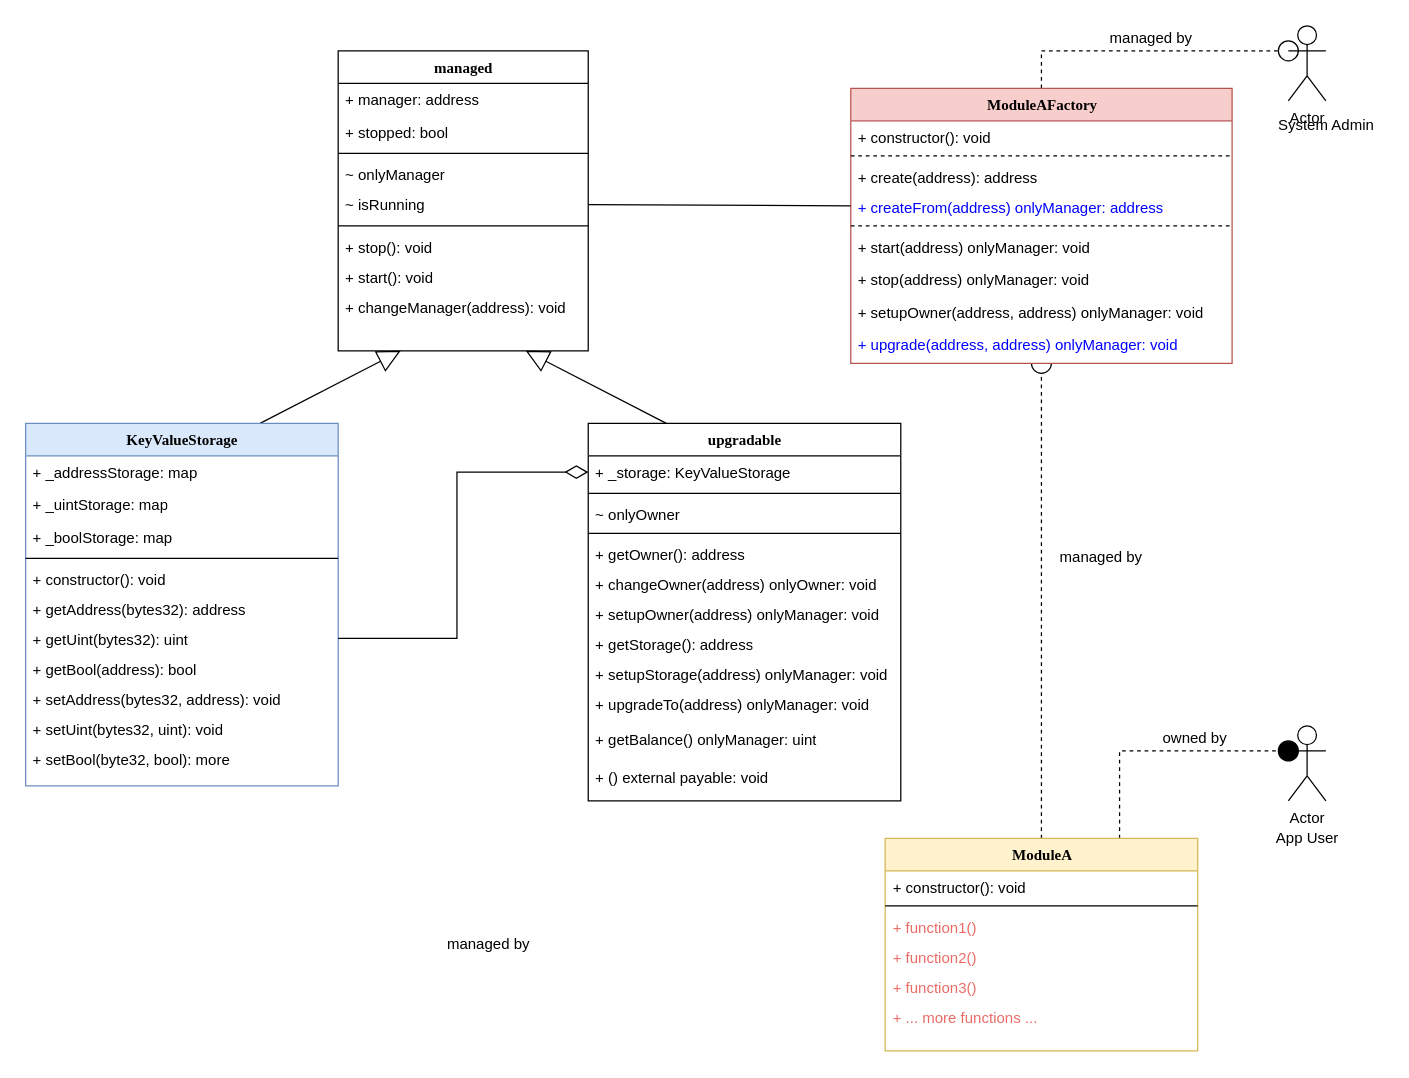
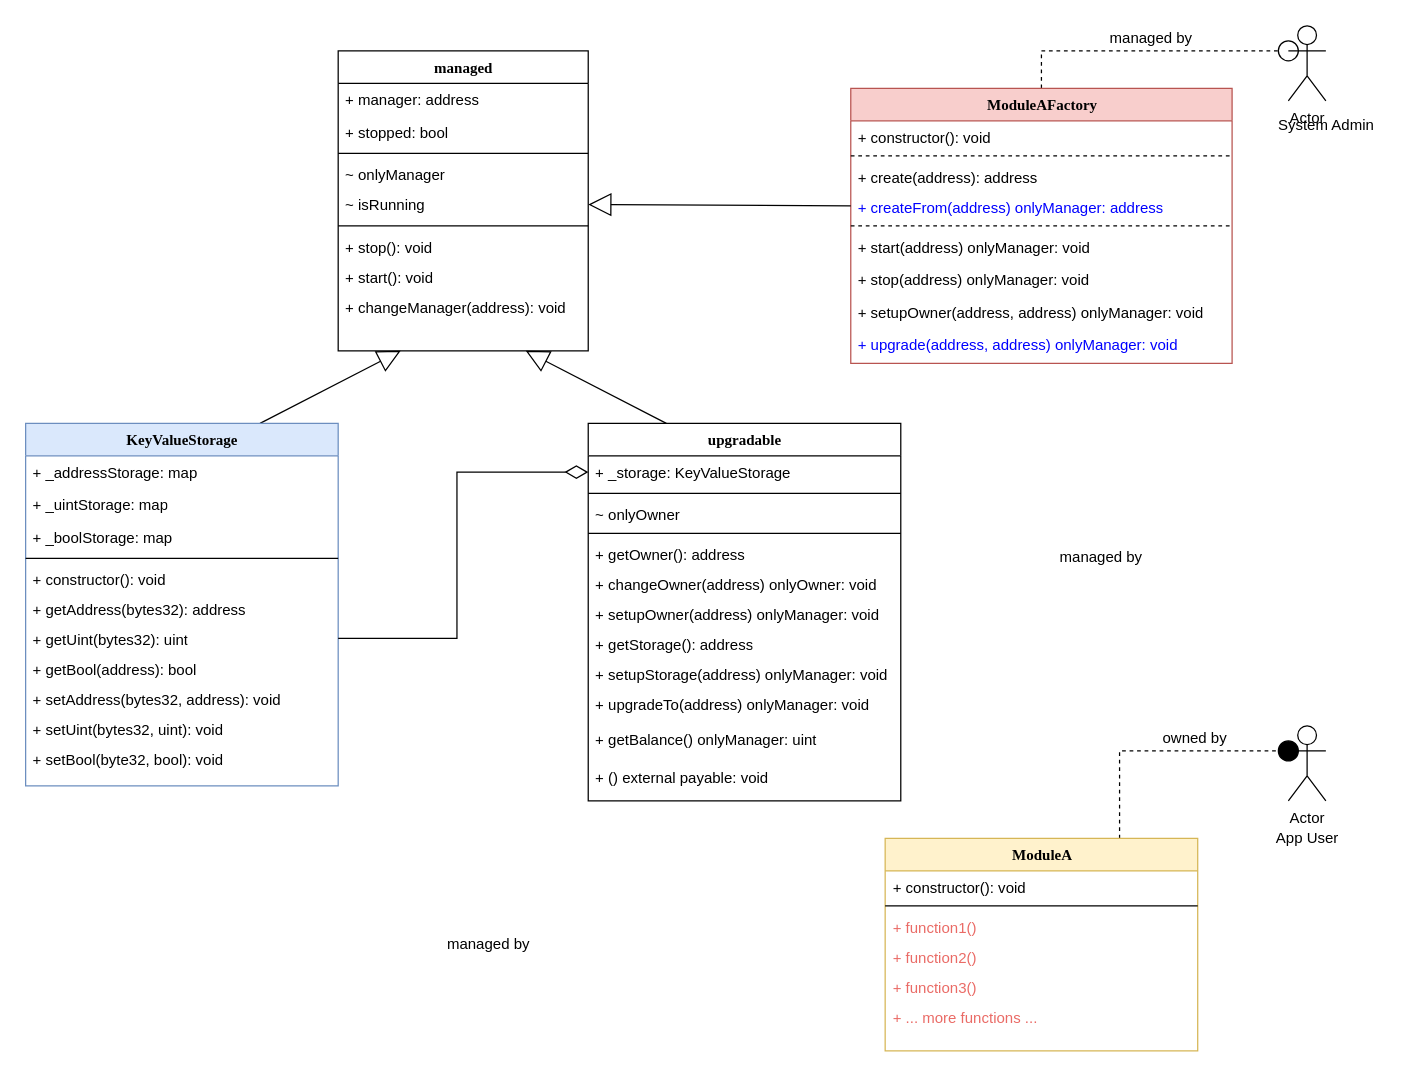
(601, 204) -> (612, 204)
(1041, 606) -> none
(141, 761) -> (139, 761)
